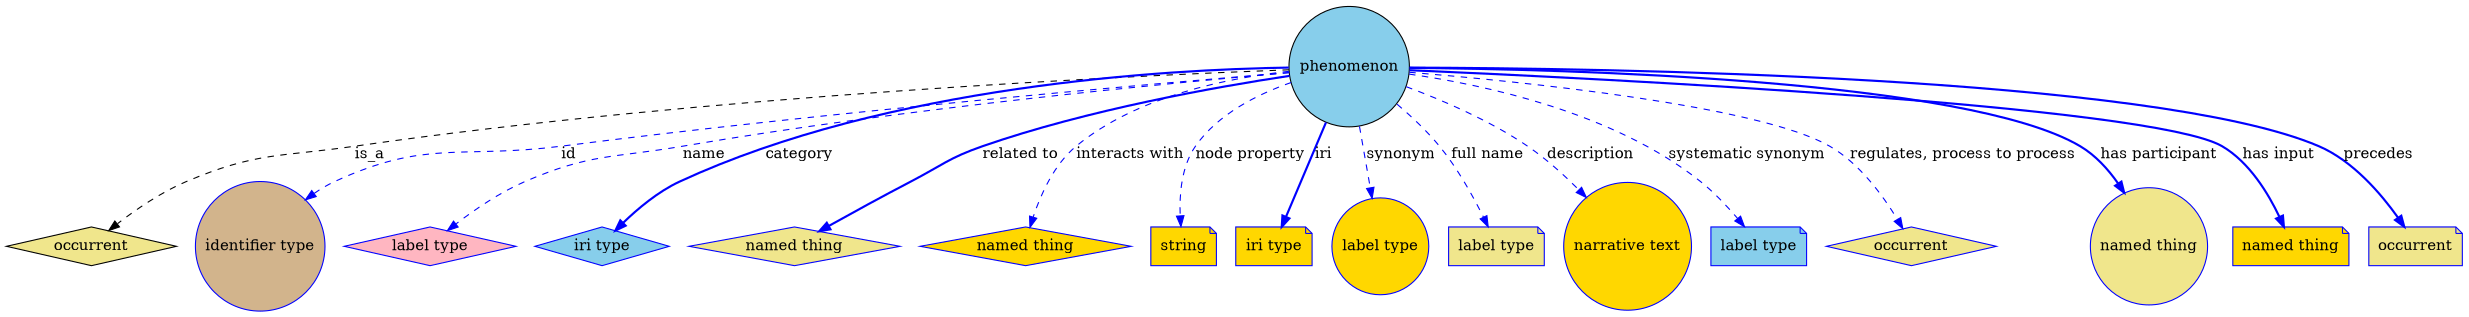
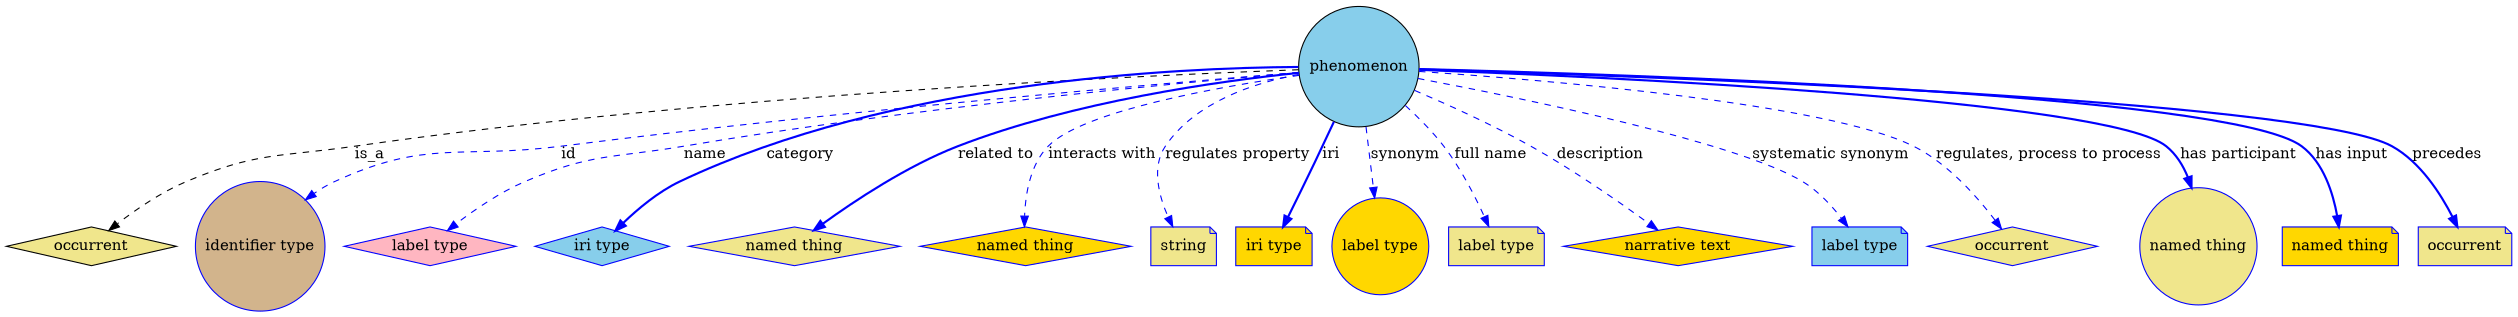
(1250, 154) -> (1238, 154)
(1184, 246) -> (1184, 246)
(1628, 246) -> (1678, 246)
